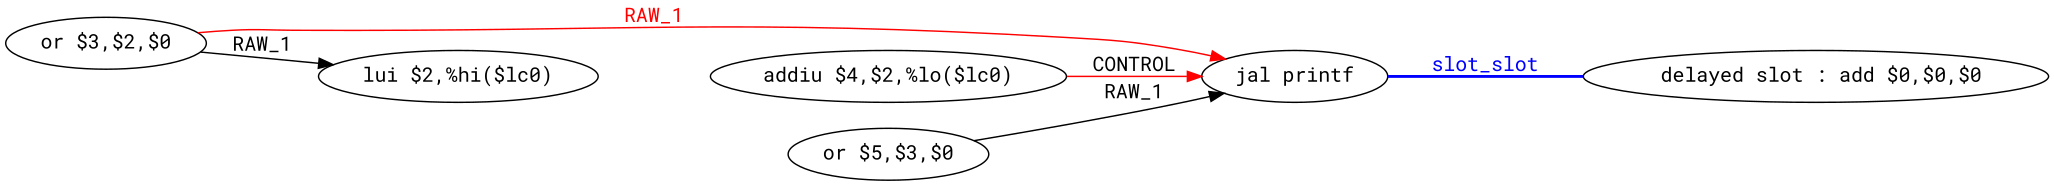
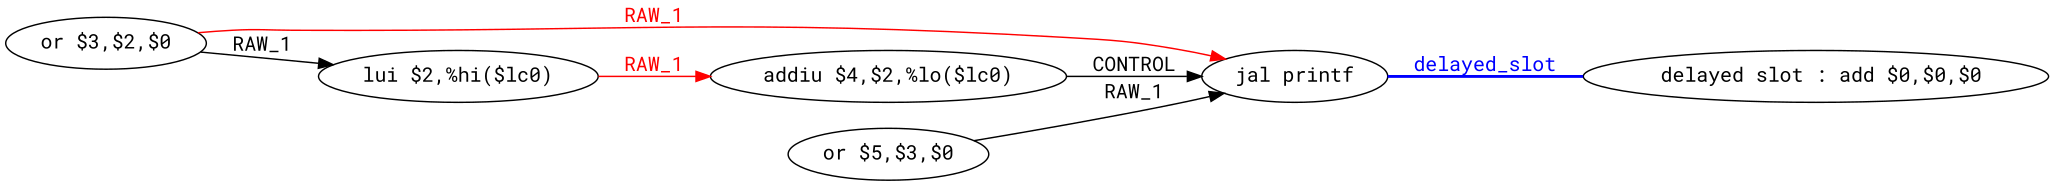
(1485, 66) -> (1485, 66)
none -> (647, 76)
(1127, 76) -> (1127, 76)
